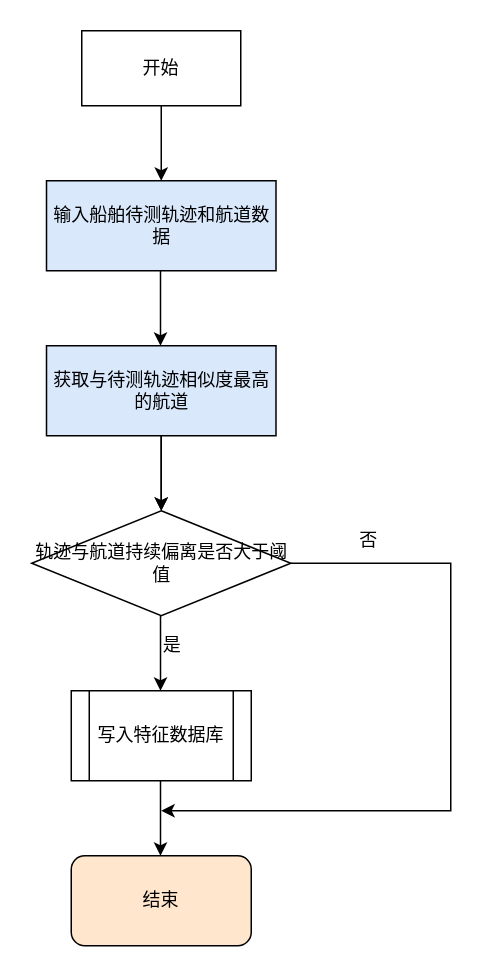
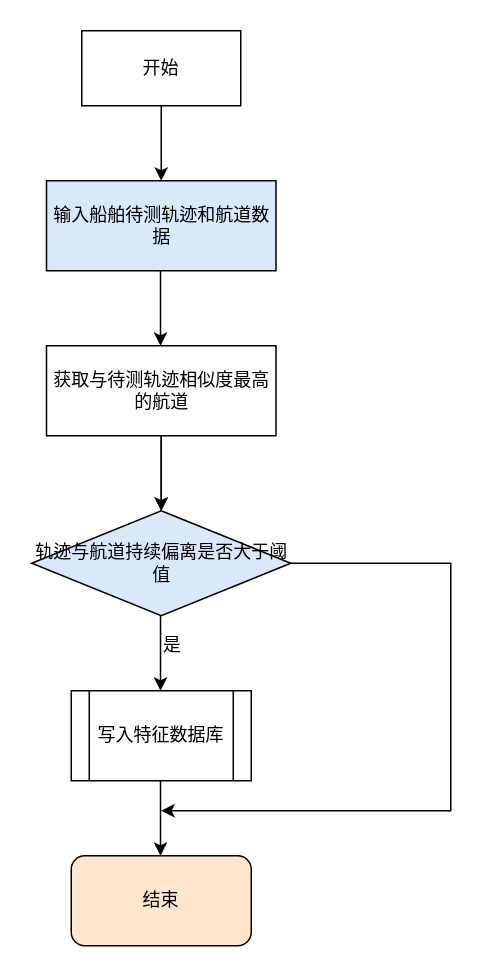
(161, 391) -> (161, 391)
(368, 541) -> none
(161, 563) -> (161, 563)
